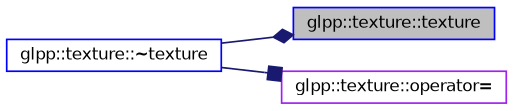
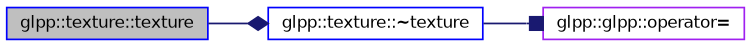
(247, 40) -> (228, 23)
(394, 87) -> (644, 23)
